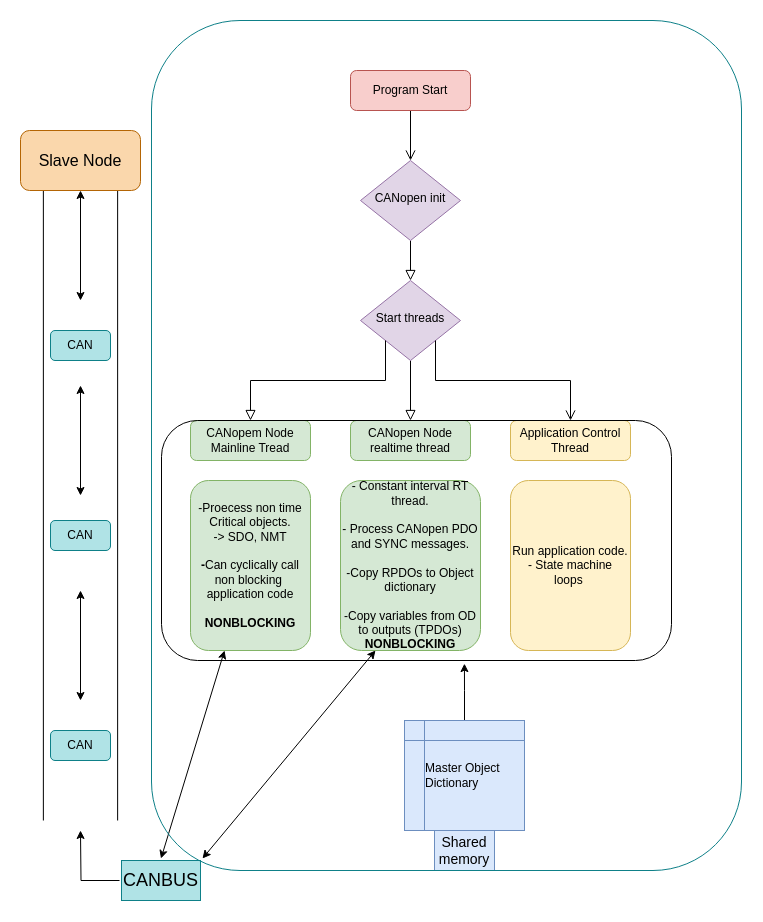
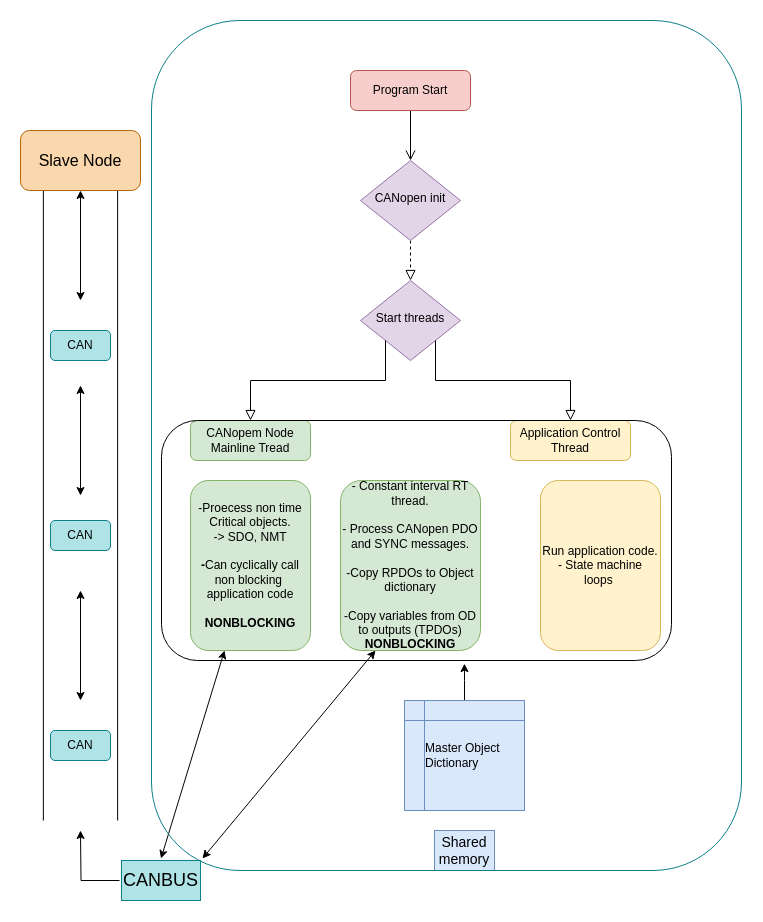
(411, 256) -> (411, 256)
(411, 385) -> none
(571, 413) -> (571, 409)
(411, 441) -> none
(571, 566) -> (601, 566)
(465, 776) -> (465, 756)
